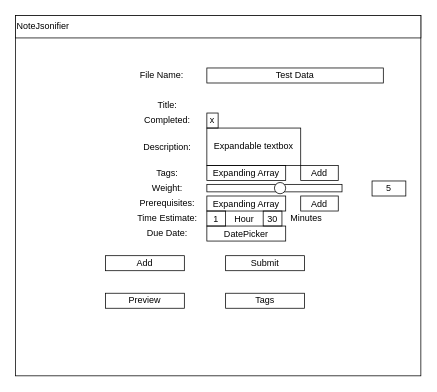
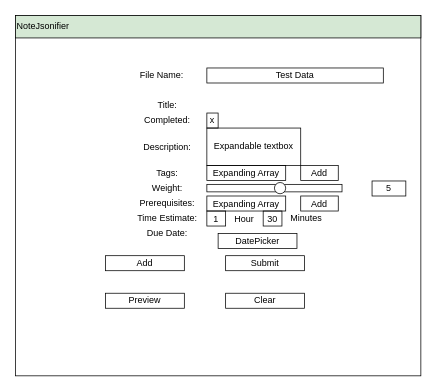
(218, 27) -> (218, 27)
(246, 233) -> (257, 241)
(265, 300) -> (265, 300)
